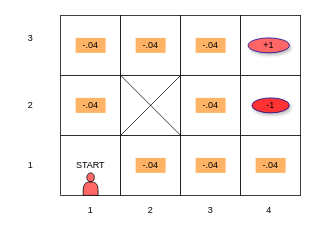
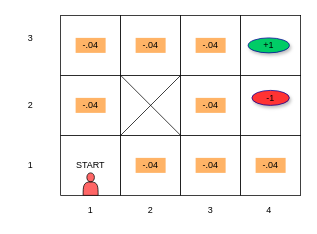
(269, 45) -> (269, 45)
(270, 105) -> (270, 98)
